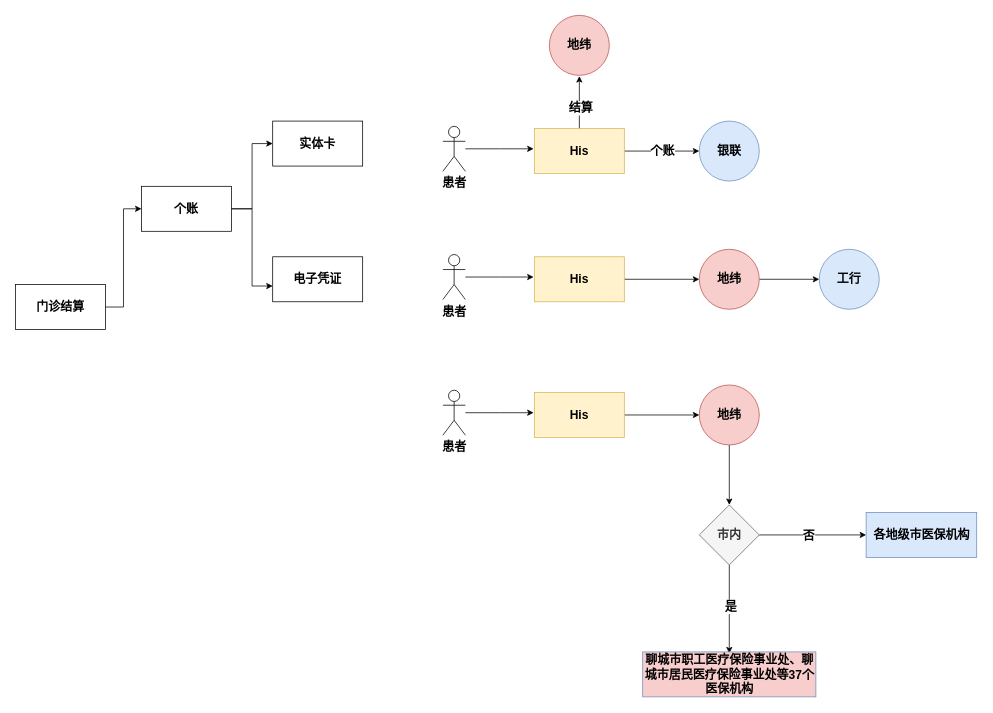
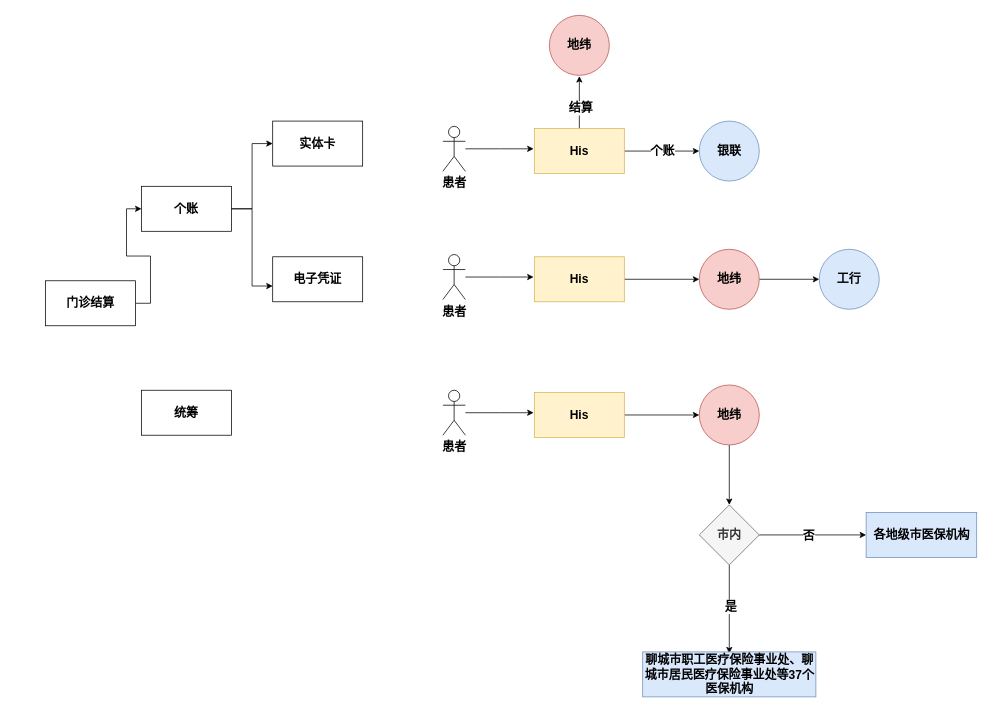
(60, 307) -> (90, 303)
none -> (186, 413)
(729, 675) -> (729, 675)
